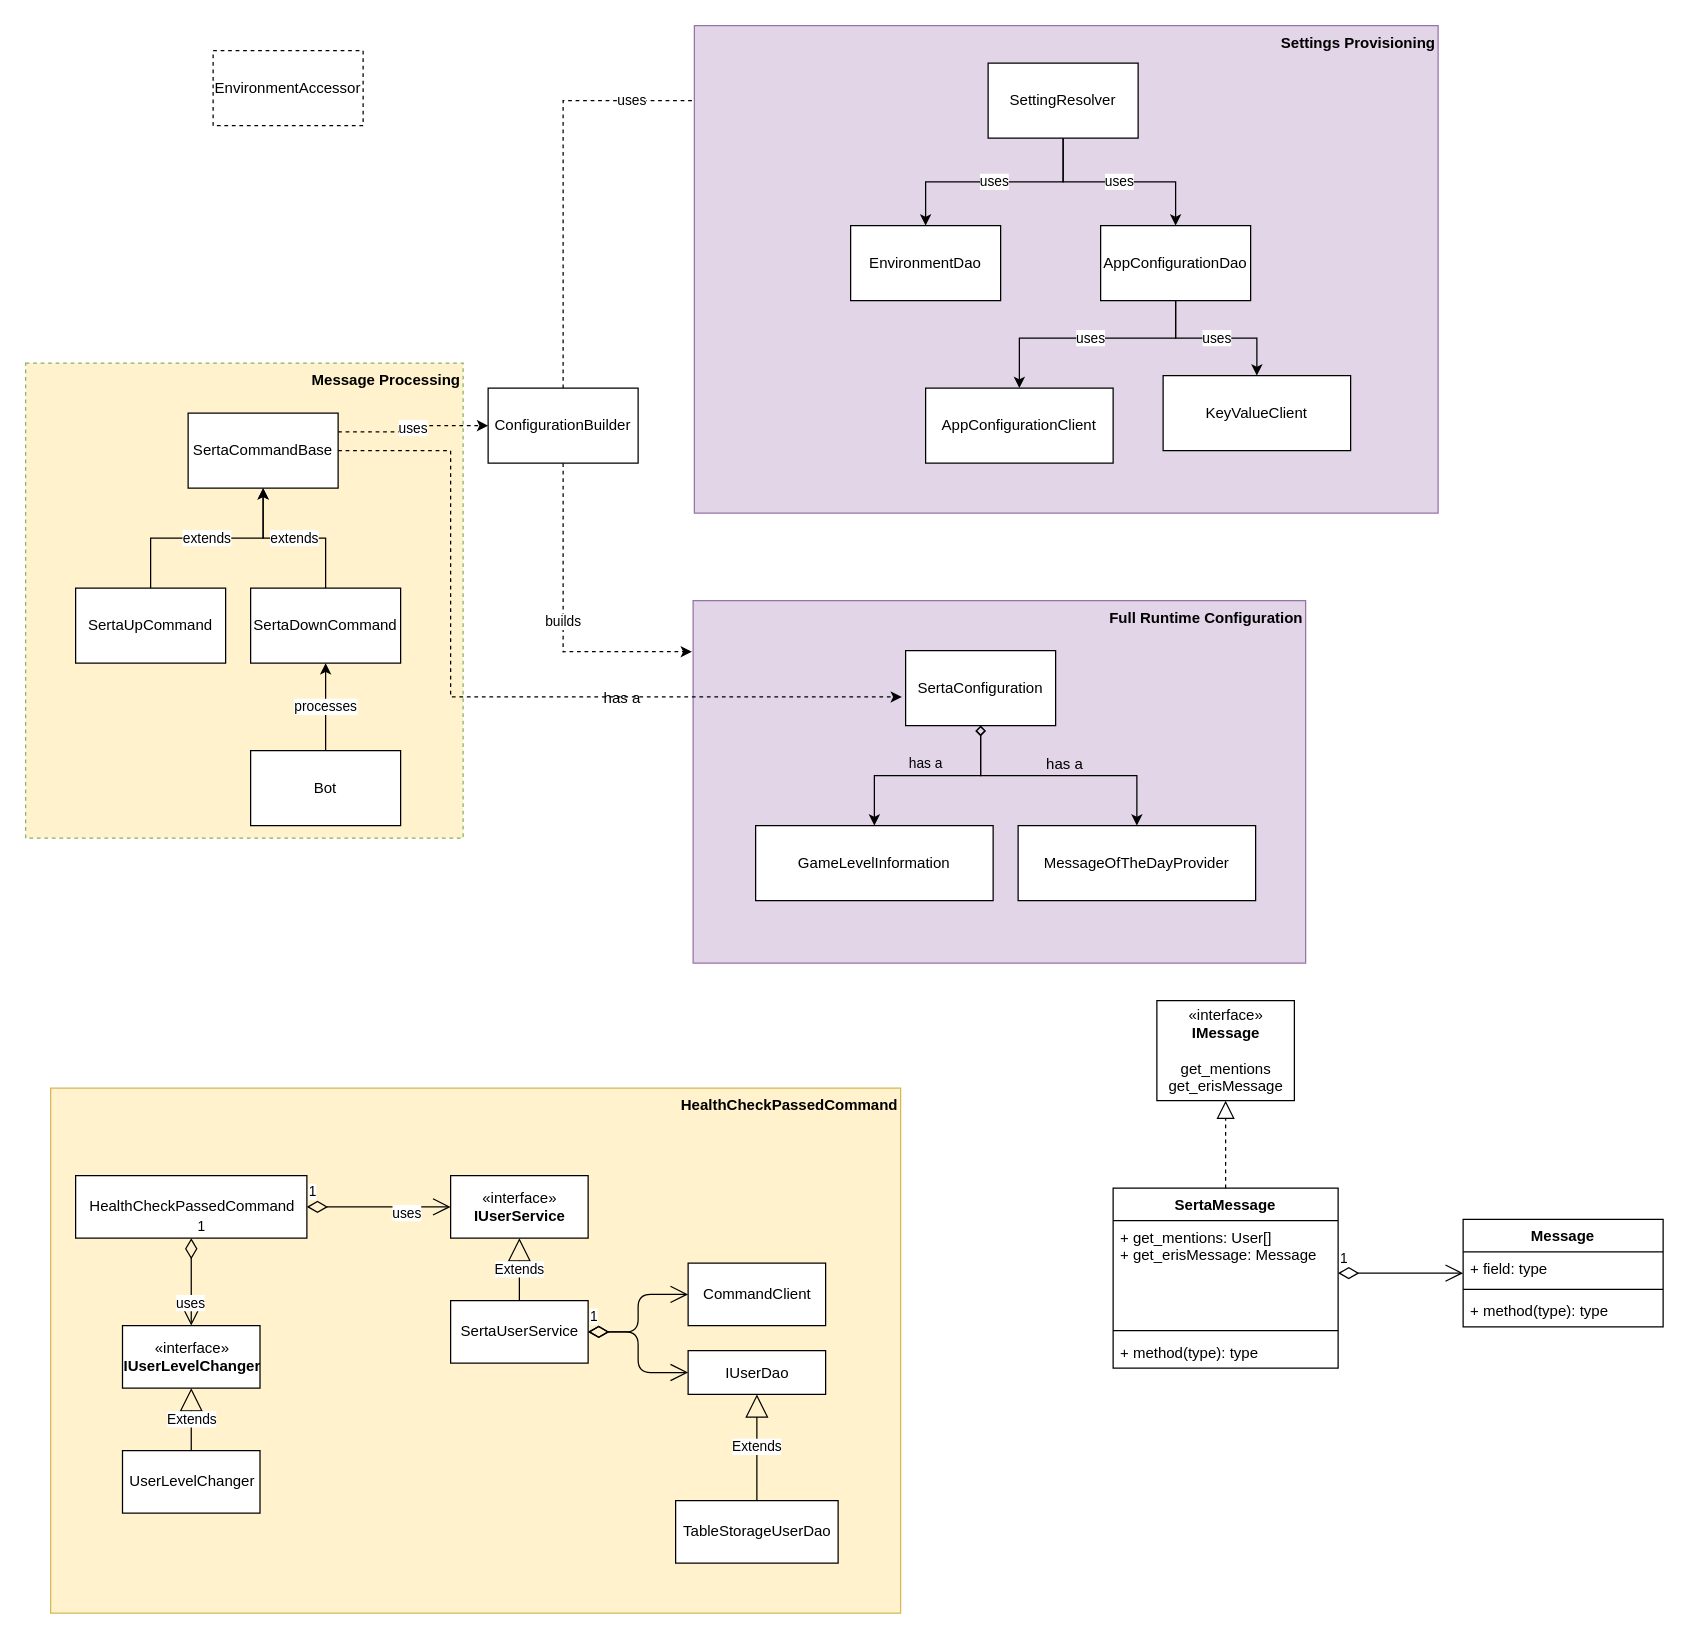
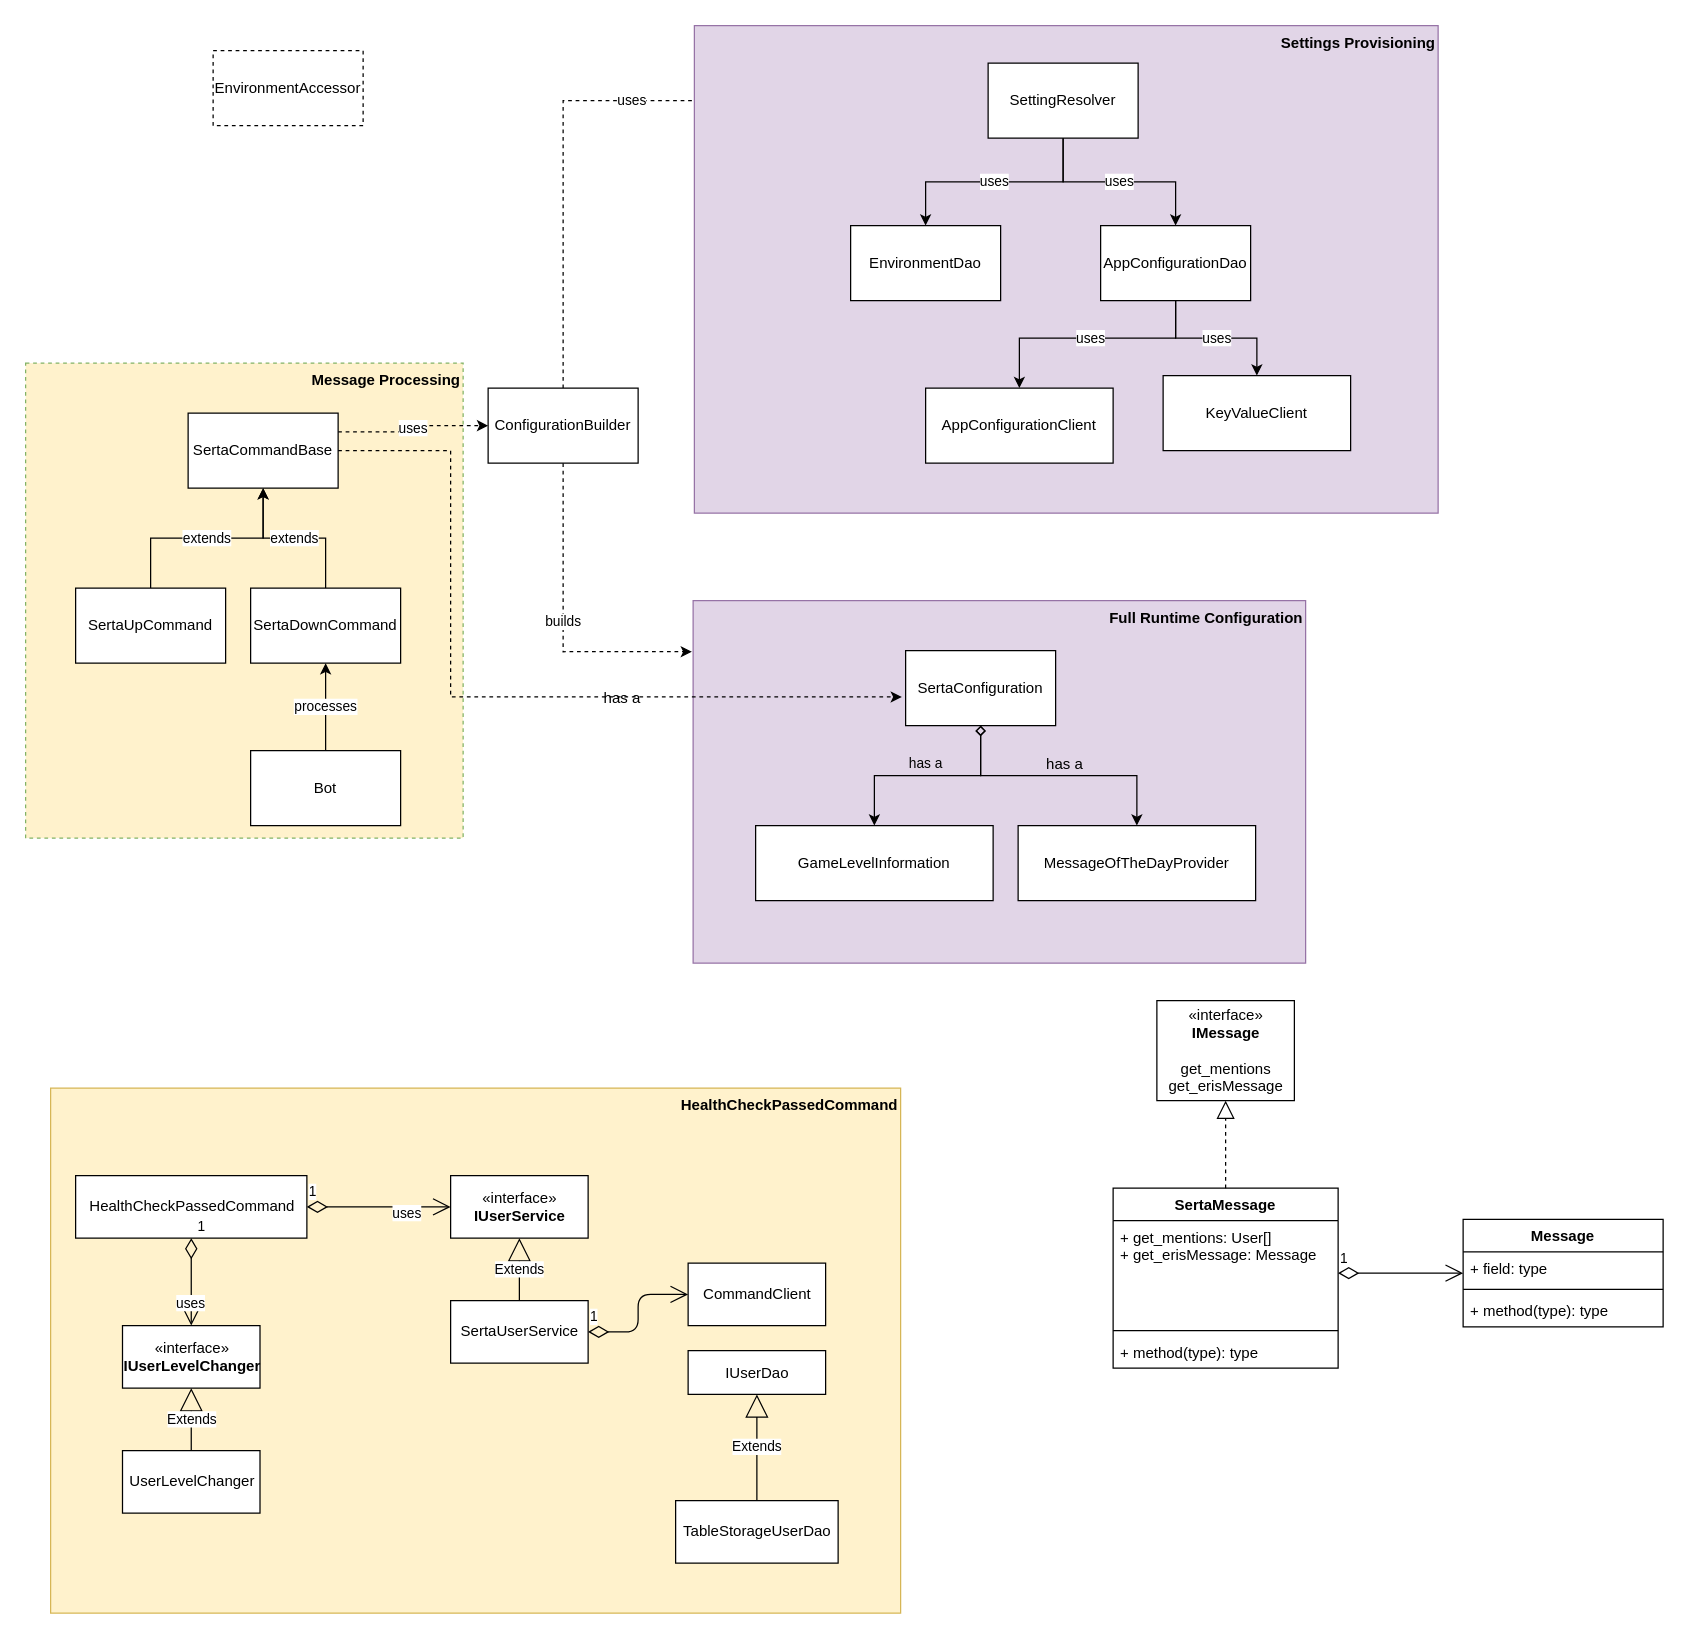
(648, 1372) -> none
